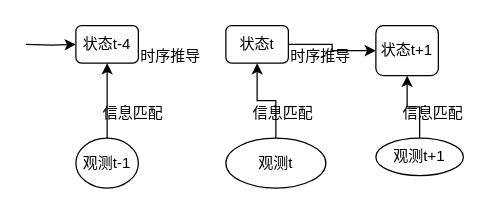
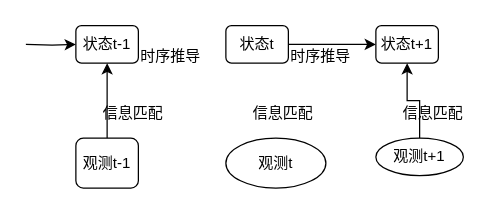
(107, 44) -> (107, 44)
(407, 51) -> (407, 44)
(270, 101) -> none
(107, 163) -> (107, 163)
